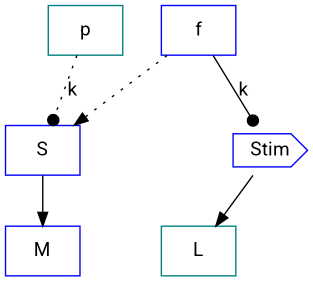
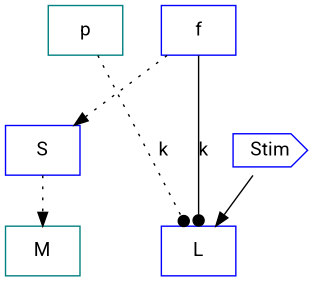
(66, 85) -> (139, 136)
(232, 86) -> (199, 135)
(43, 194) -> (43, 194)
(43, 251) -> (43, 251)
(199, 251) -> (199, 251)
